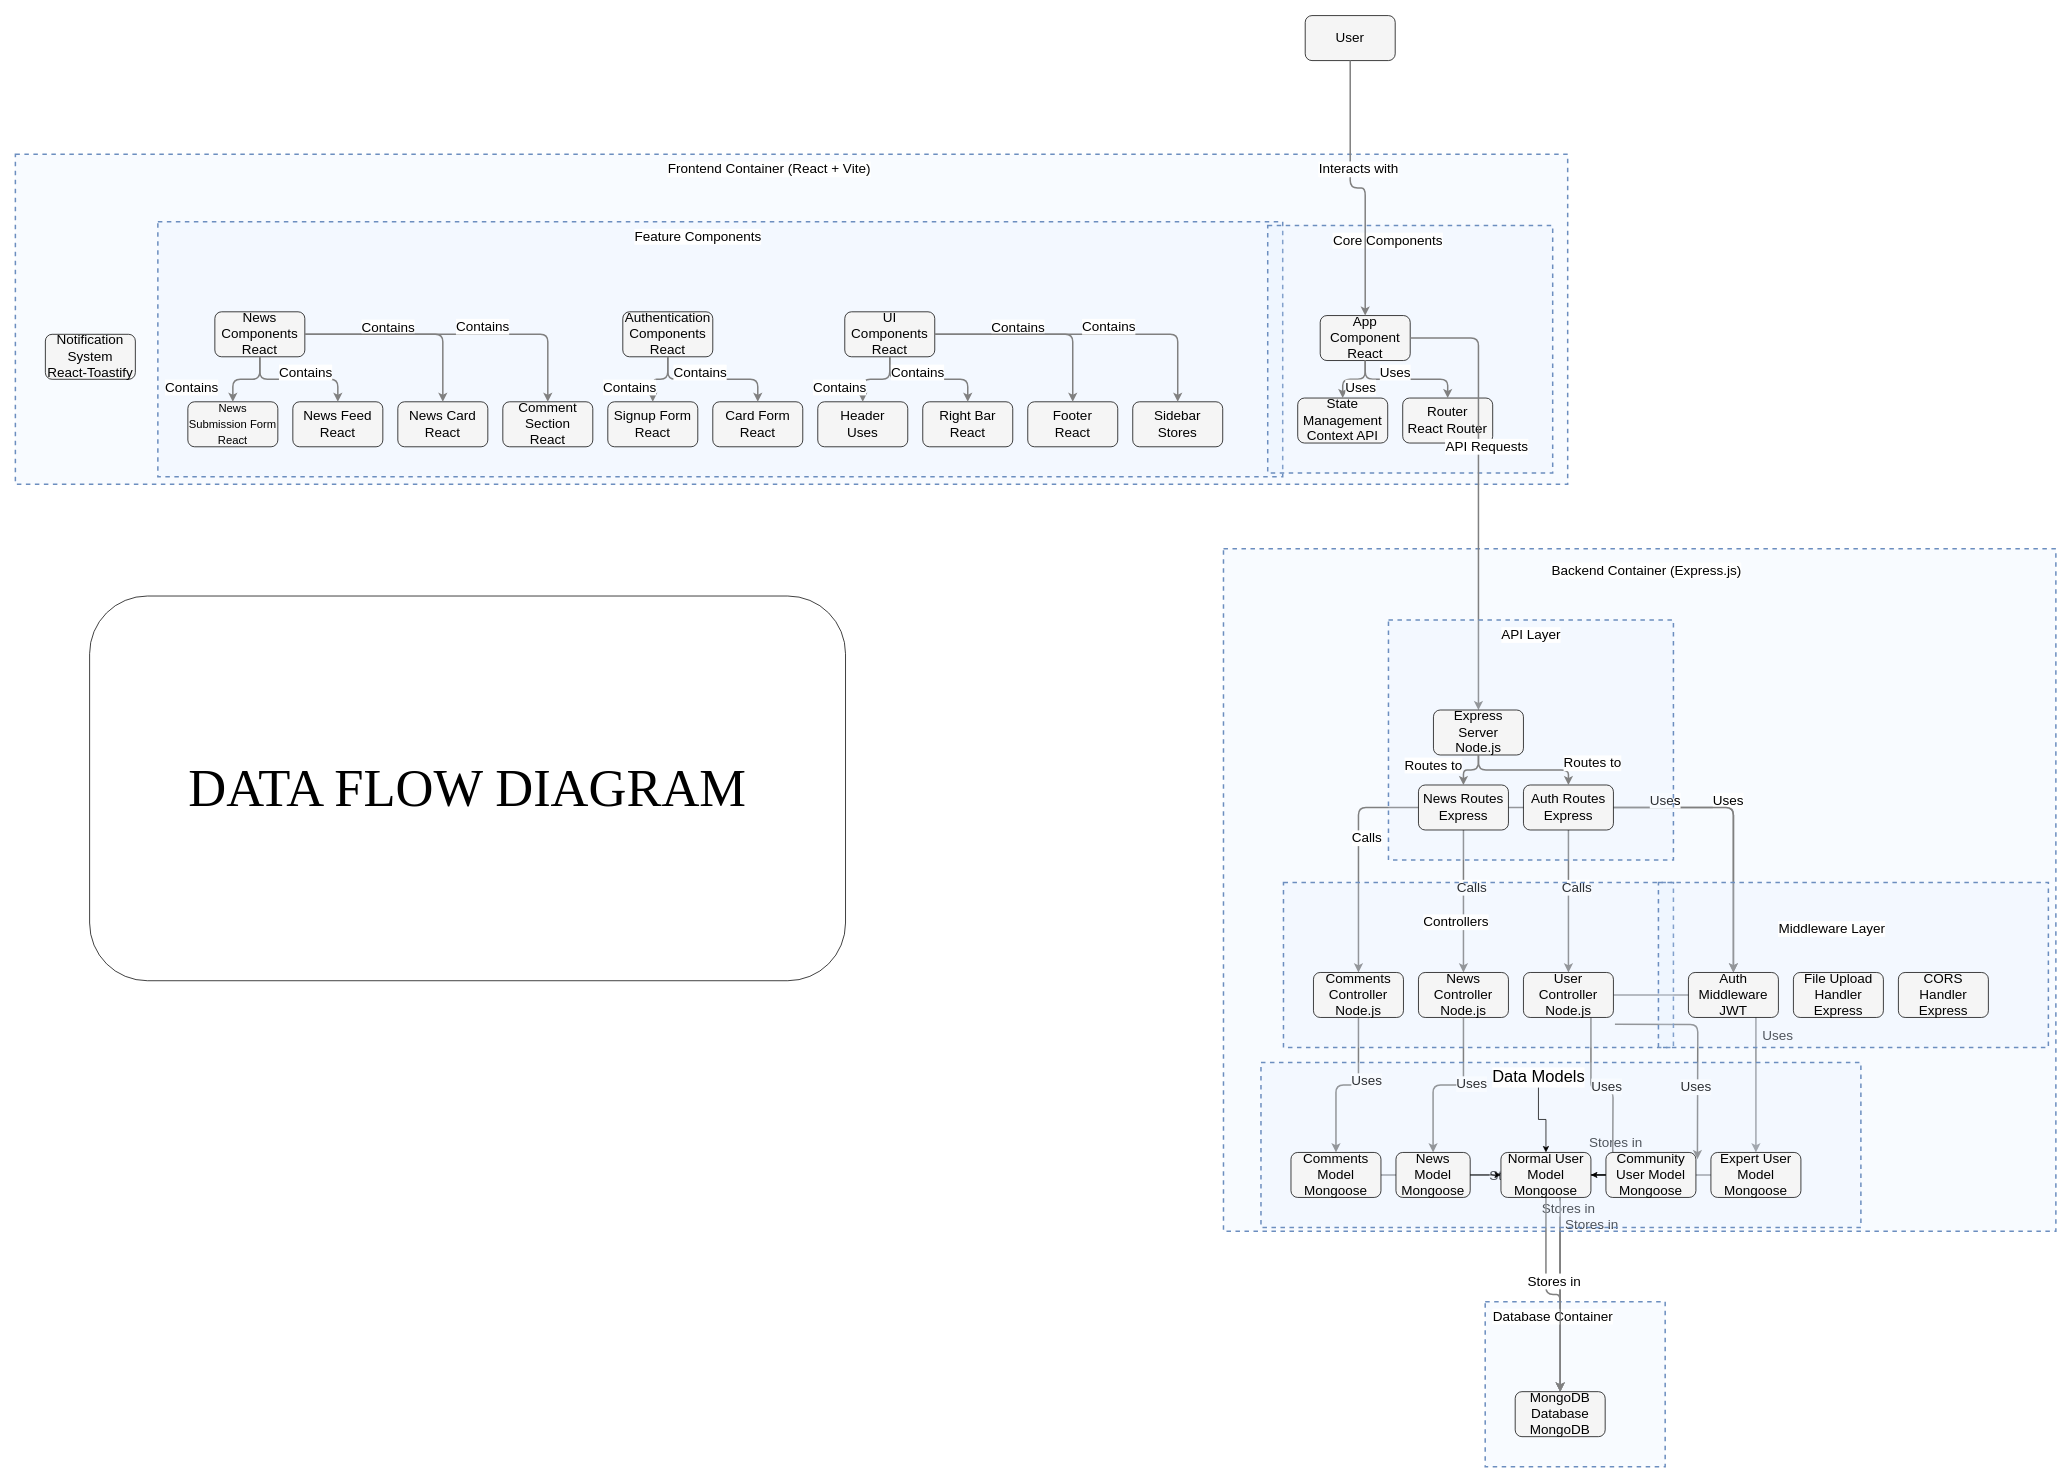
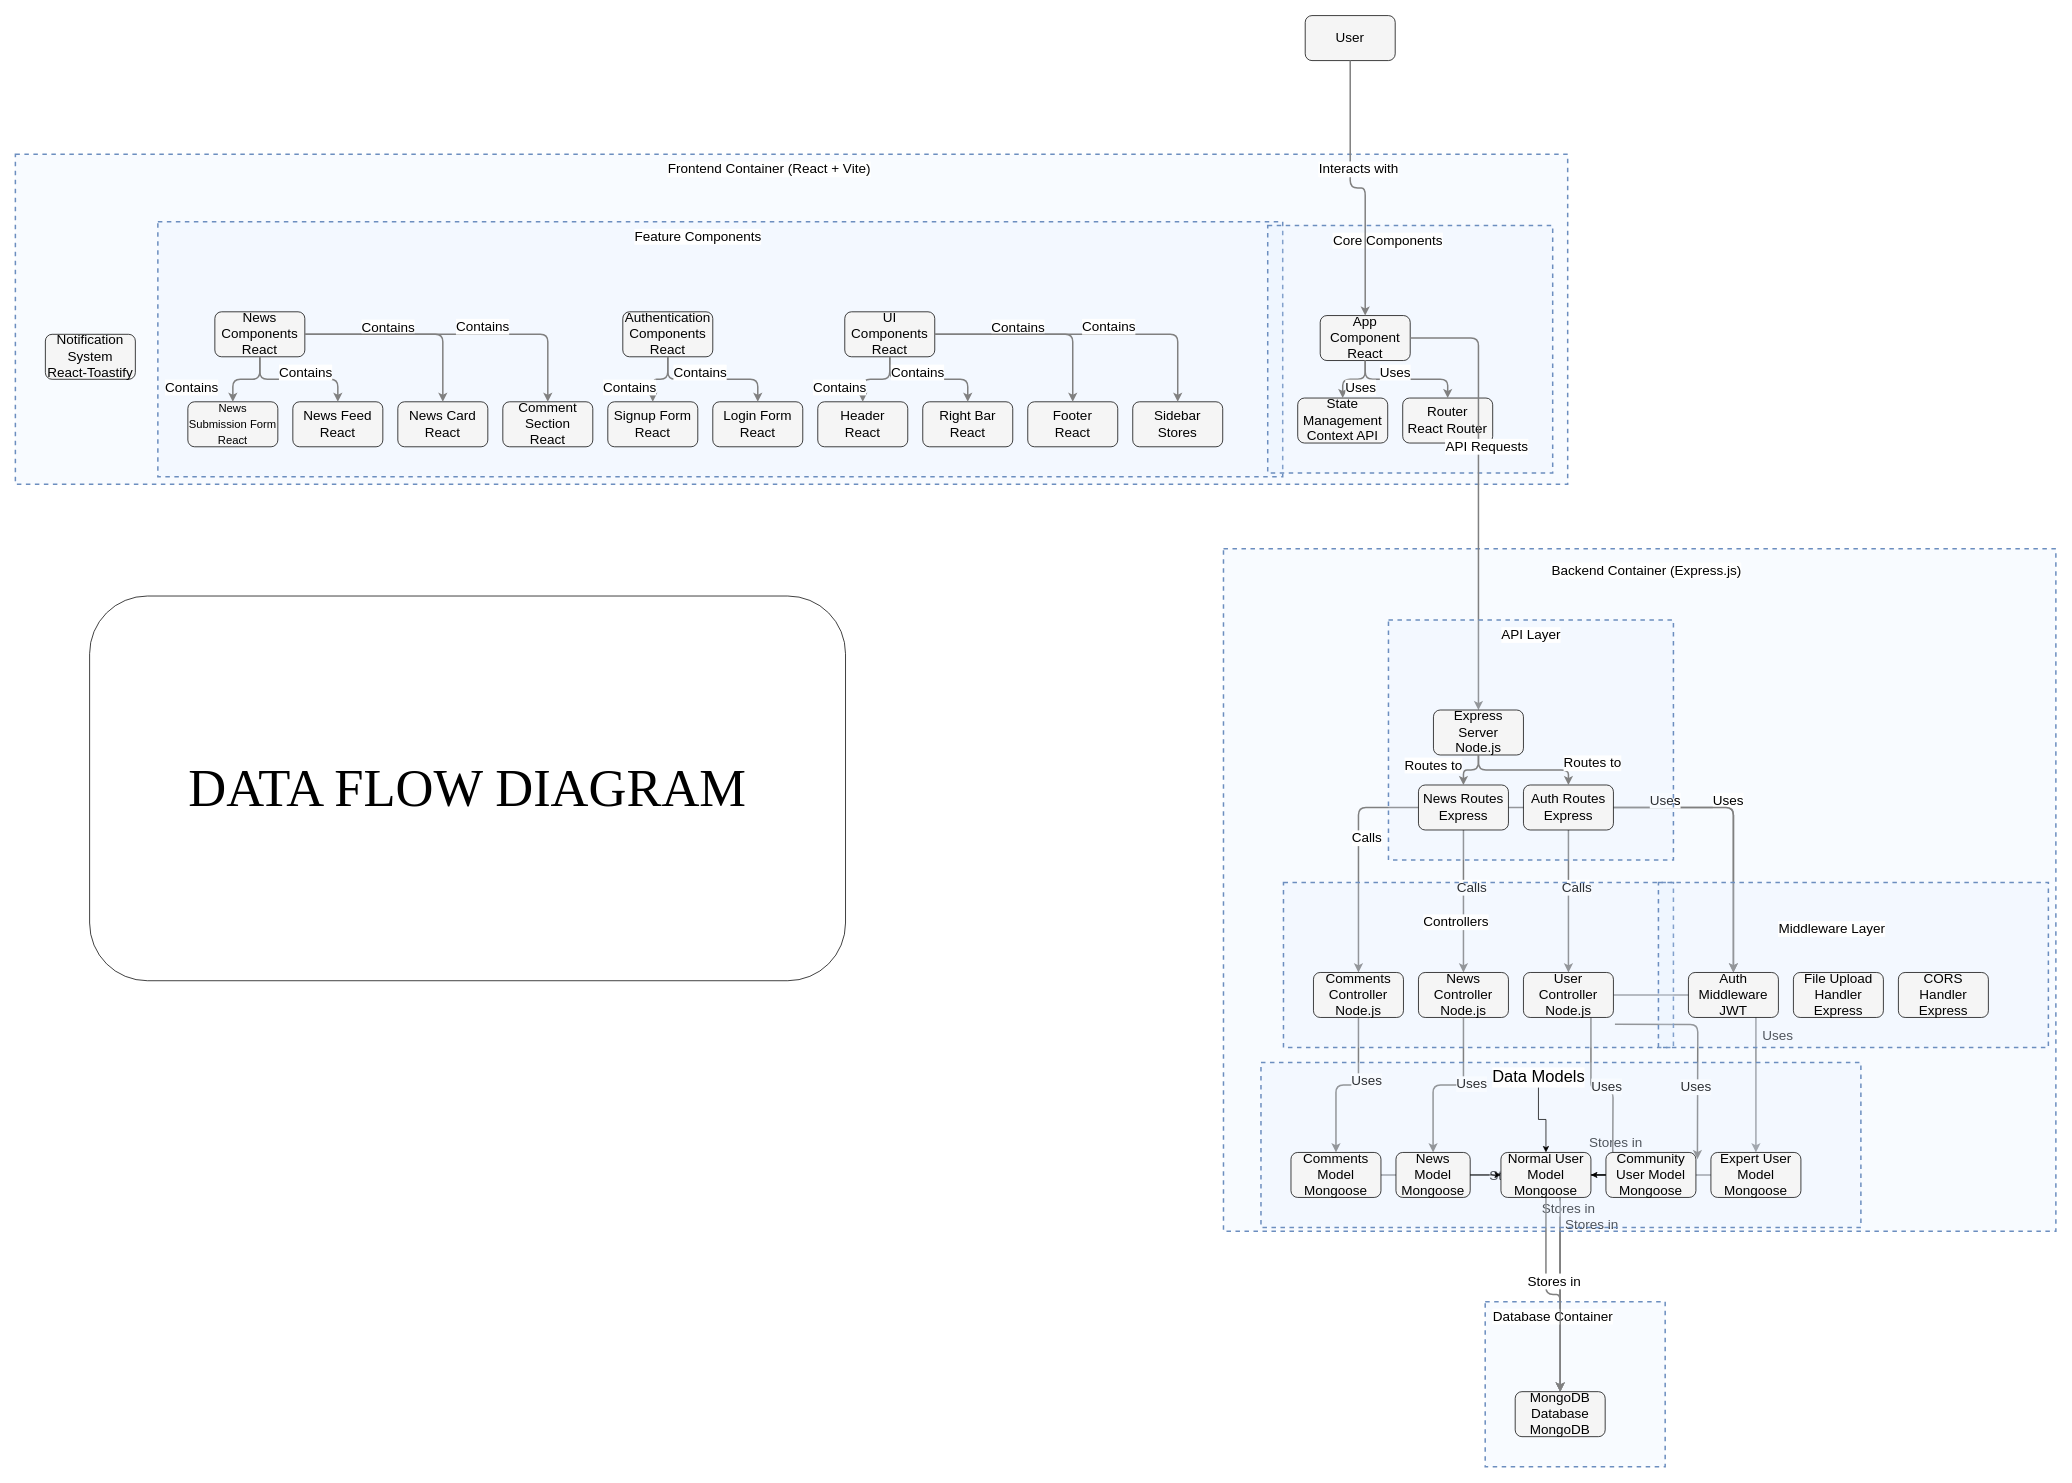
(758, 424) -> (758, 424)
(863, 424) -> (863, 424)
